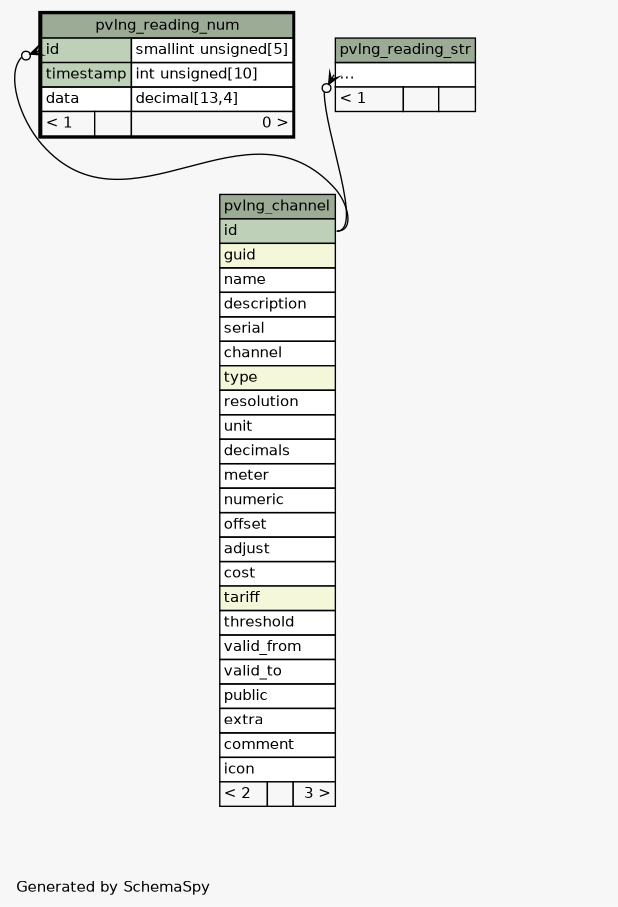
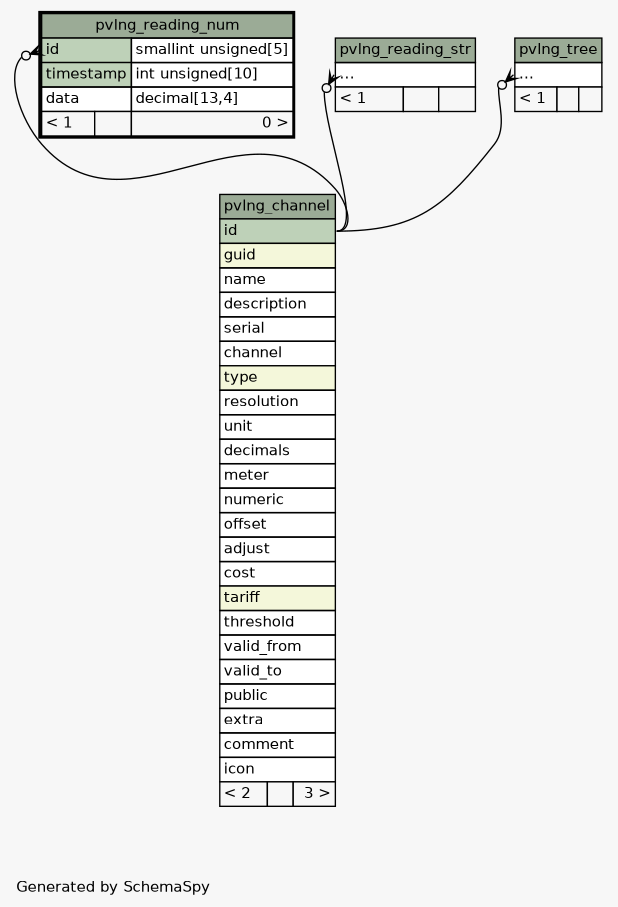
none -> (558, 75)
